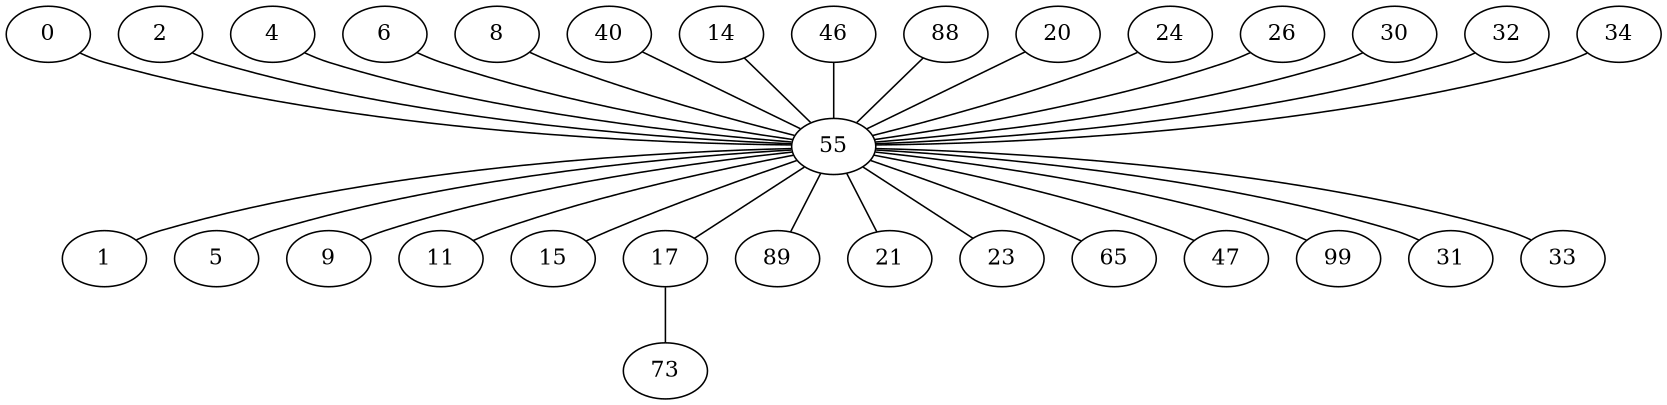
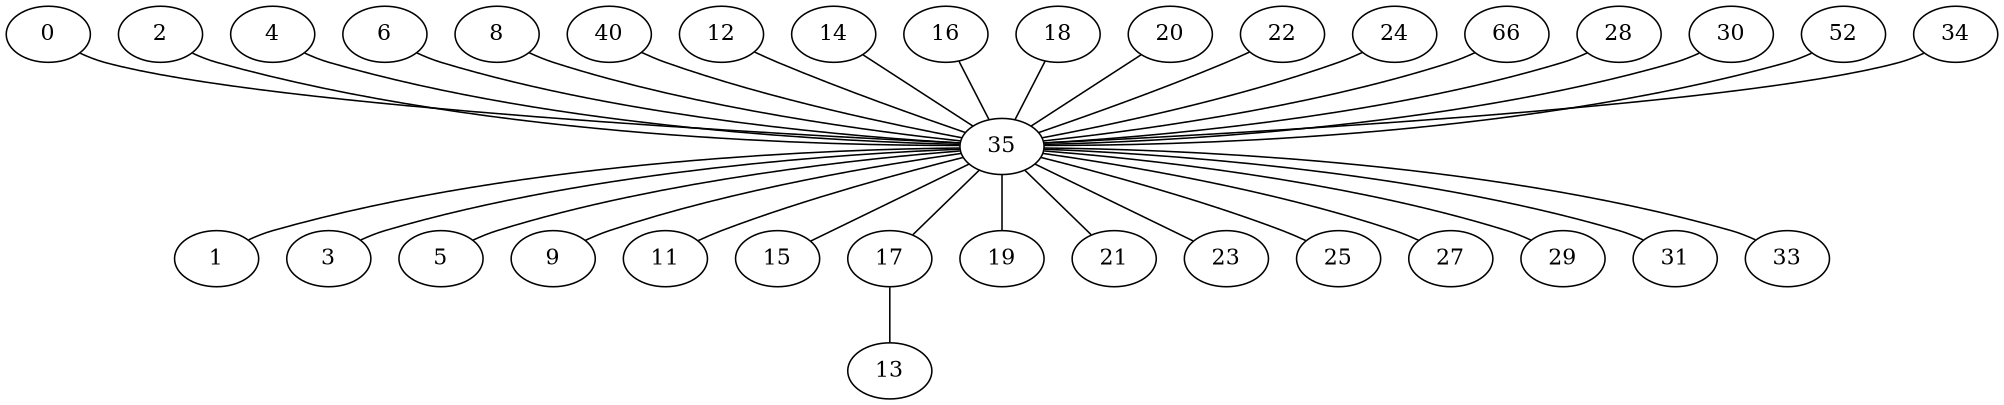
none -> (722, 34)
(834, 34) -> (946, 34)
(946, 34) -> (1058, 34)
none -> (1283, 34)
(1283, 34) -> (1507, 34)
(1507, 34) -> (1844, 34)
none -> (1619, 34)
(834, 146) -> (1002, 146)
none -> (329, 259)
(778, 259) -> (1002, 259)
(1114, 259) -> (1339, 259)
(1226, 259) -> (1451, 259)
(1339, 259) -> (1563, 259)
(665, 371) -> (890, 371)
